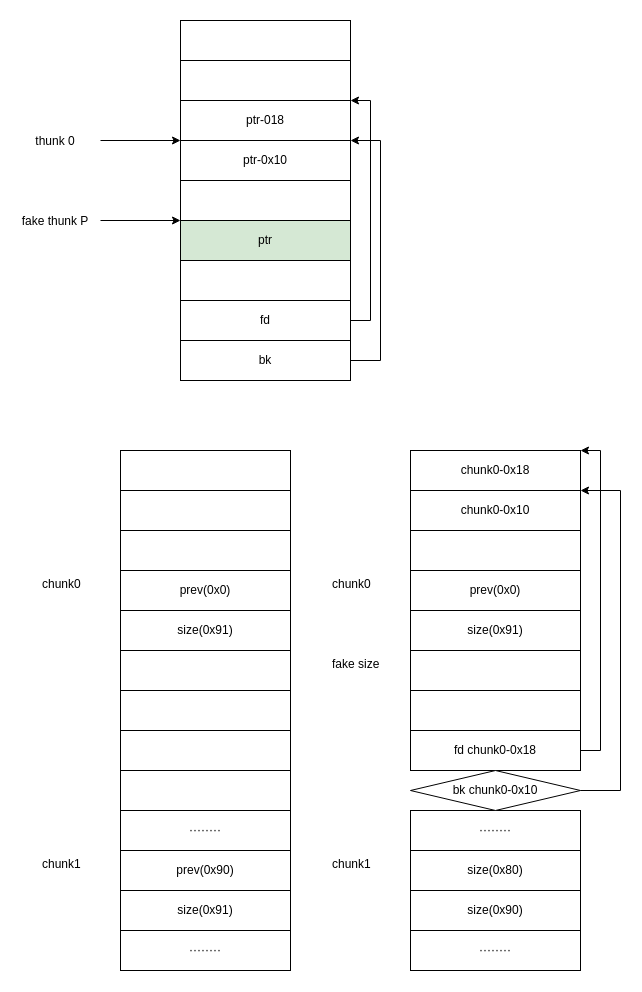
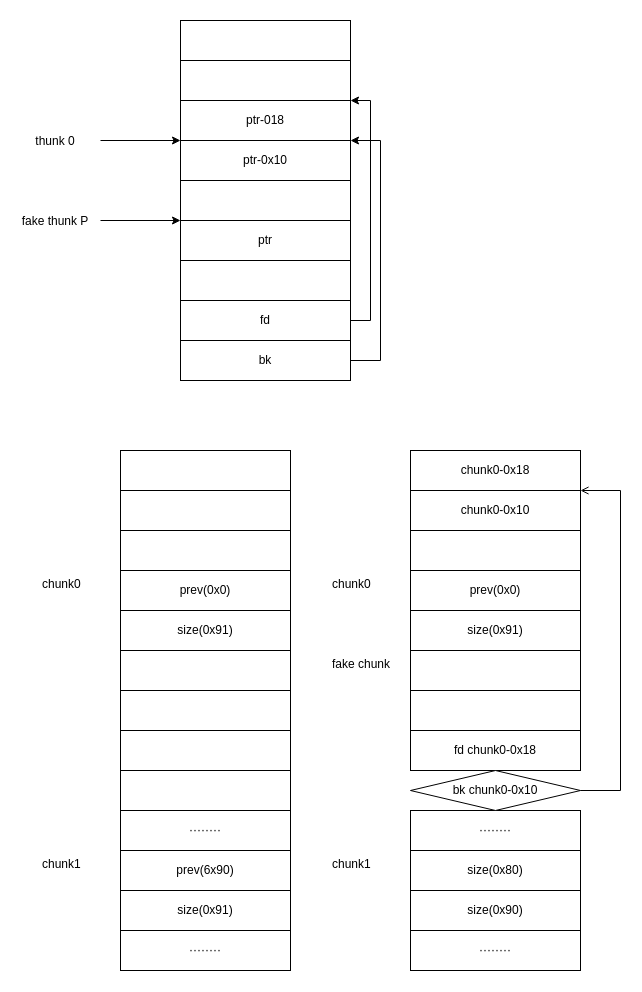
(266, 241) -> (266, 241)
(588, 491) -> (586, 491)
(601, 605) -> none
(360, 665) -> (365, 665)
(206, 871) -> (206, 871)
